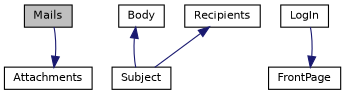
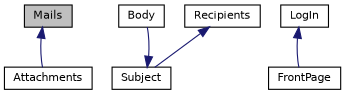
(56, 42) -> (41, 53)
(312, 42) -> (297, 53)
(134, 53) -> (149, 42)
